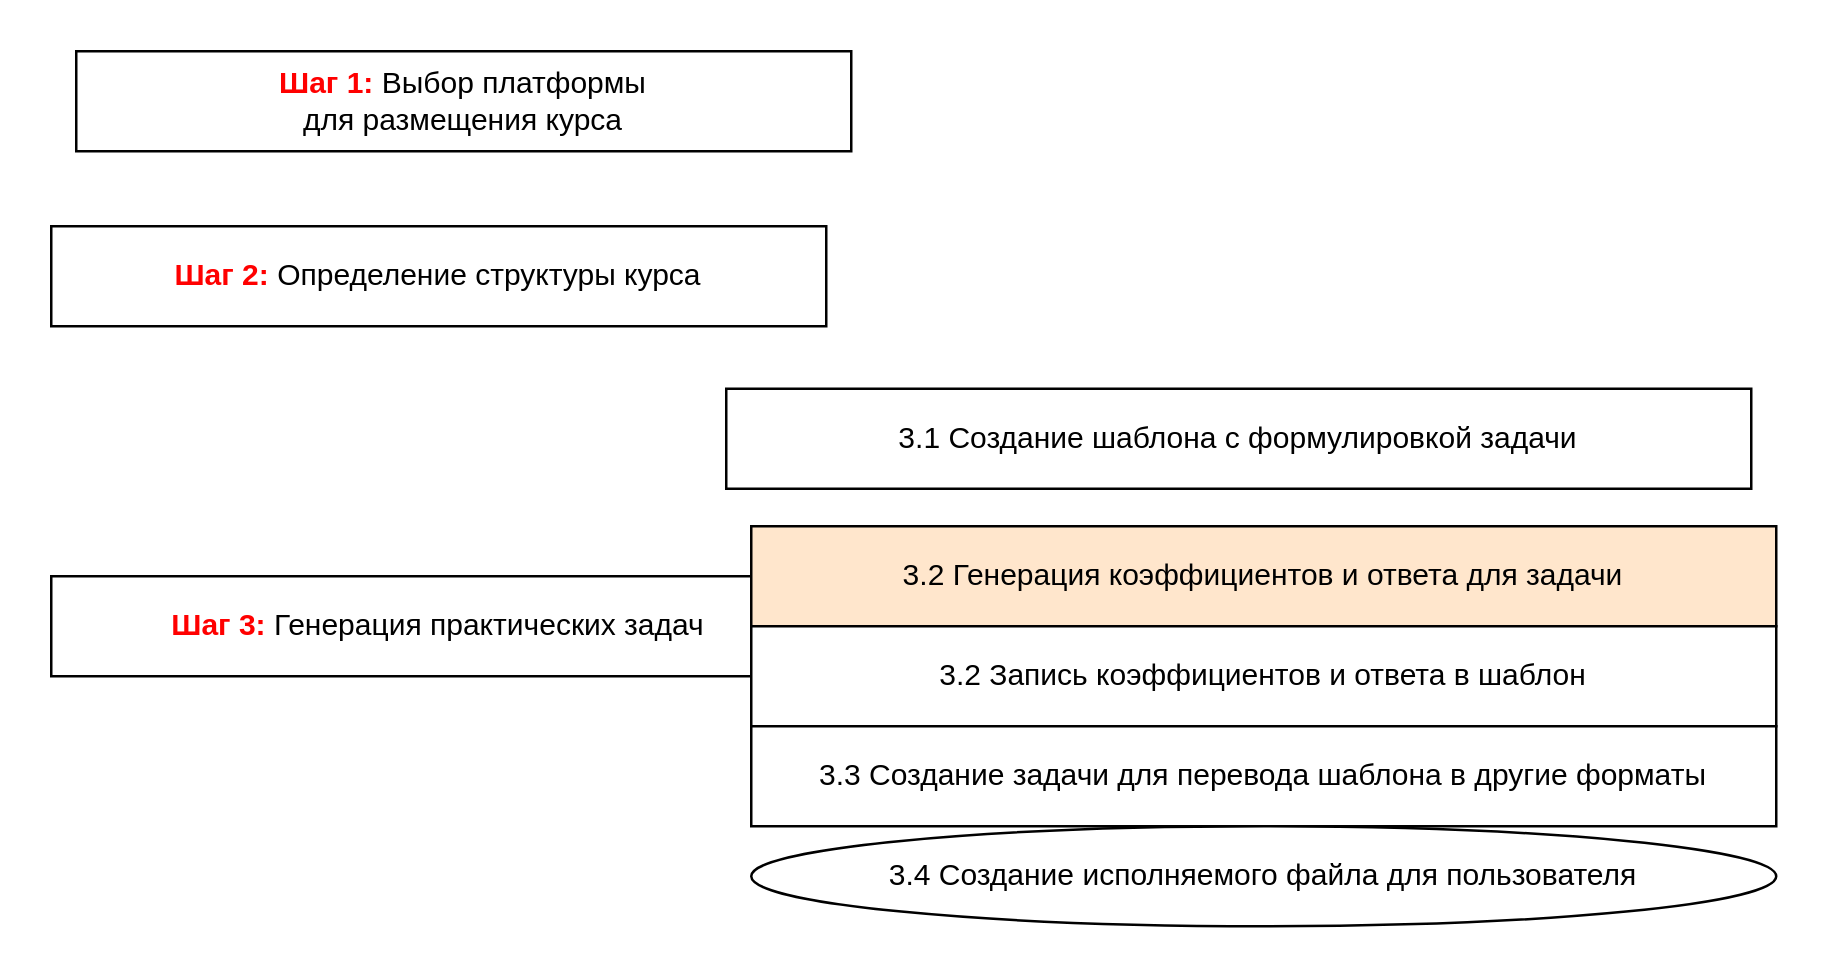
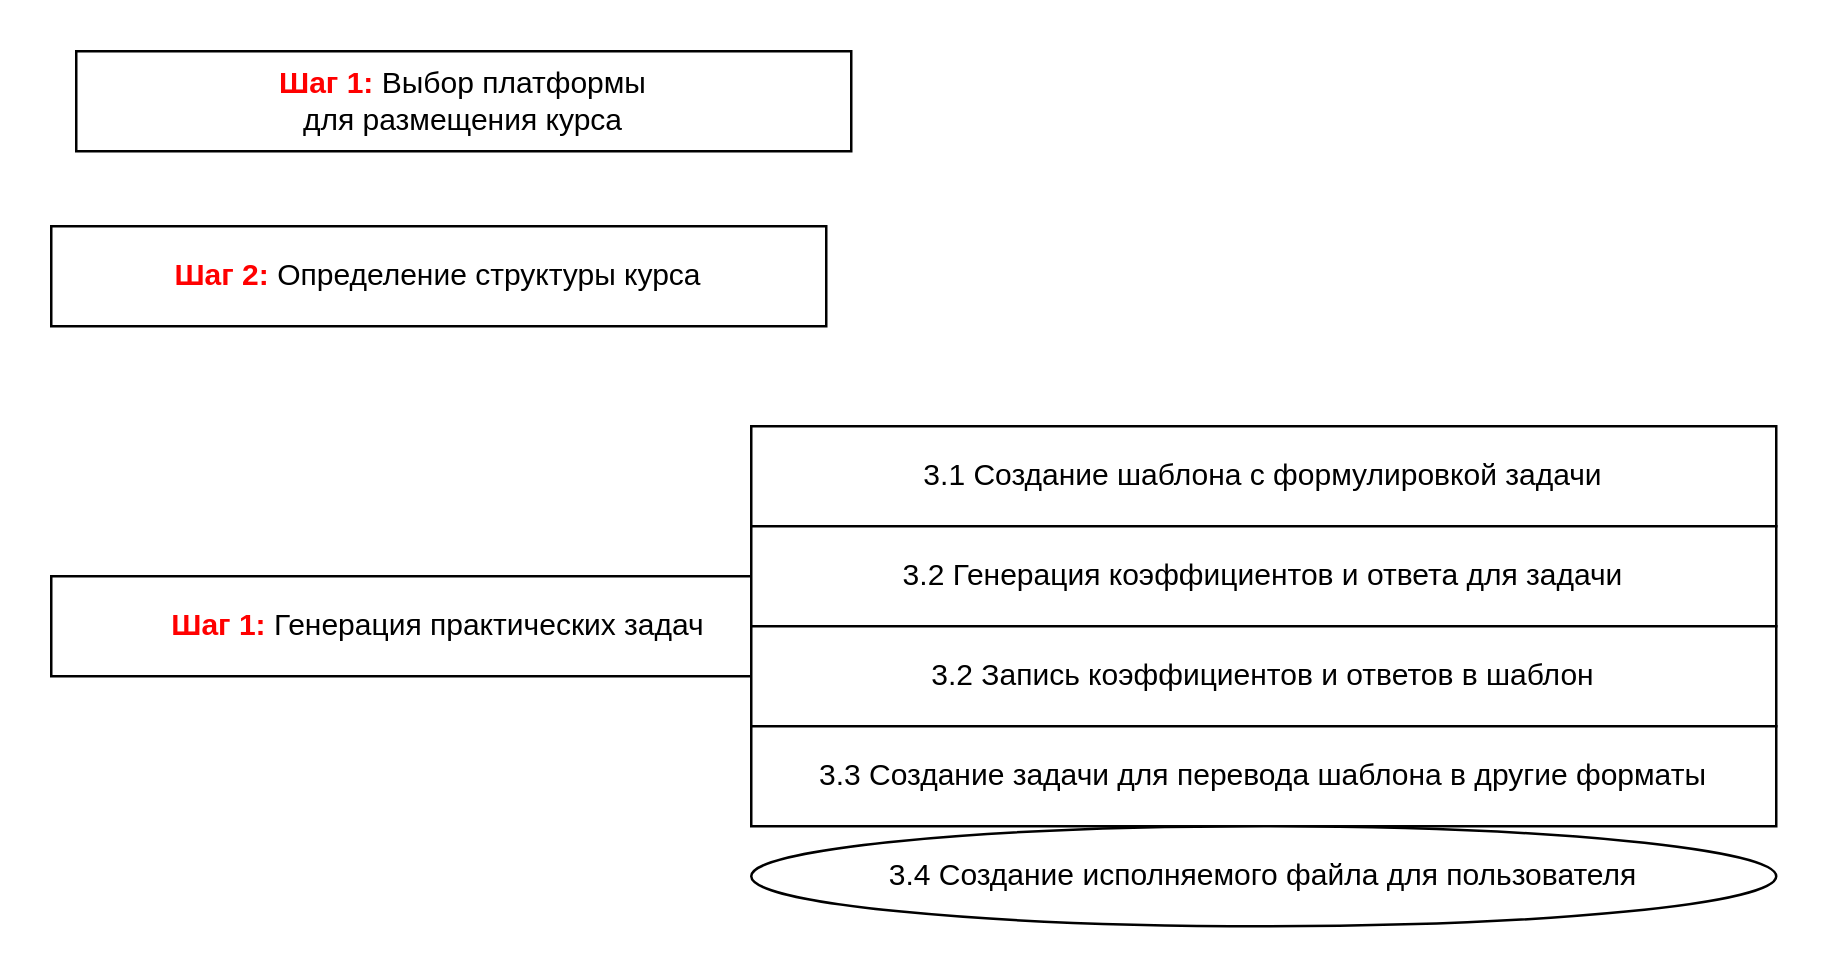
(1239, 439) -> (1264, 476)
(1264, 576) -> (1264, 576)
(439, 626) -> (439, 626)
(1264, 676) -> (1264, 676)
